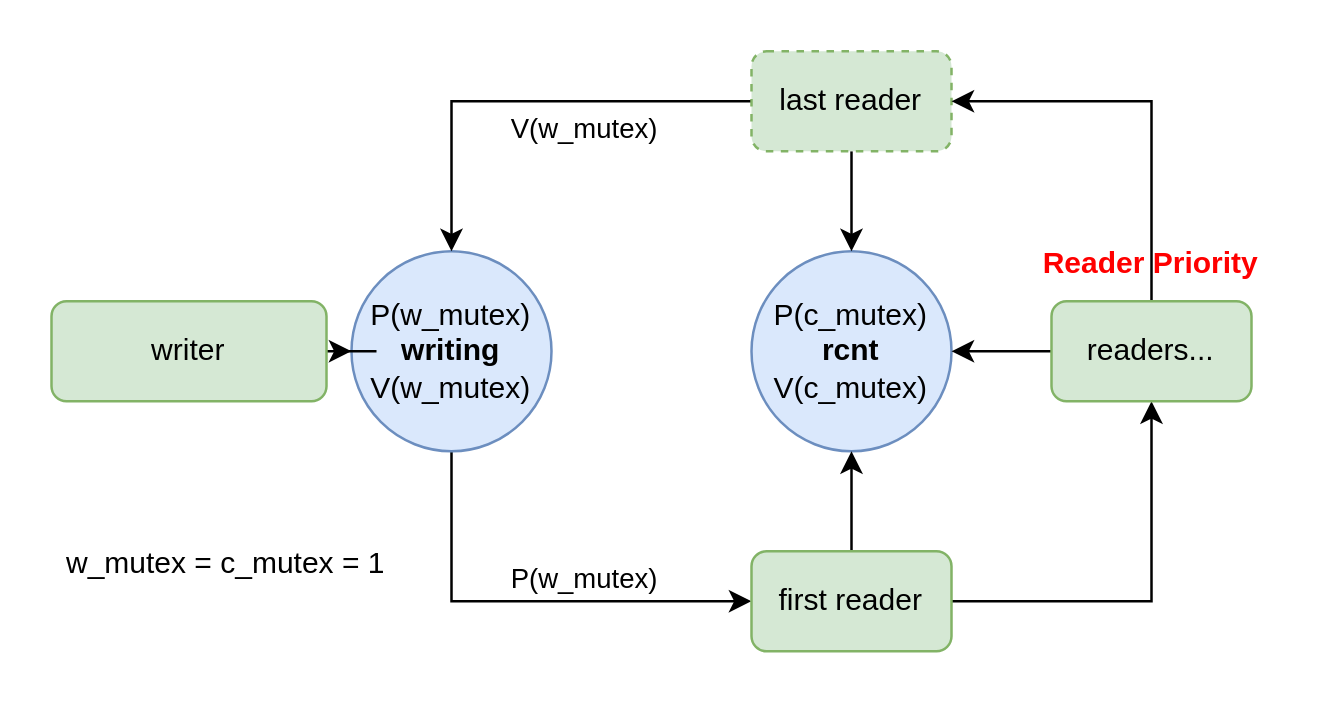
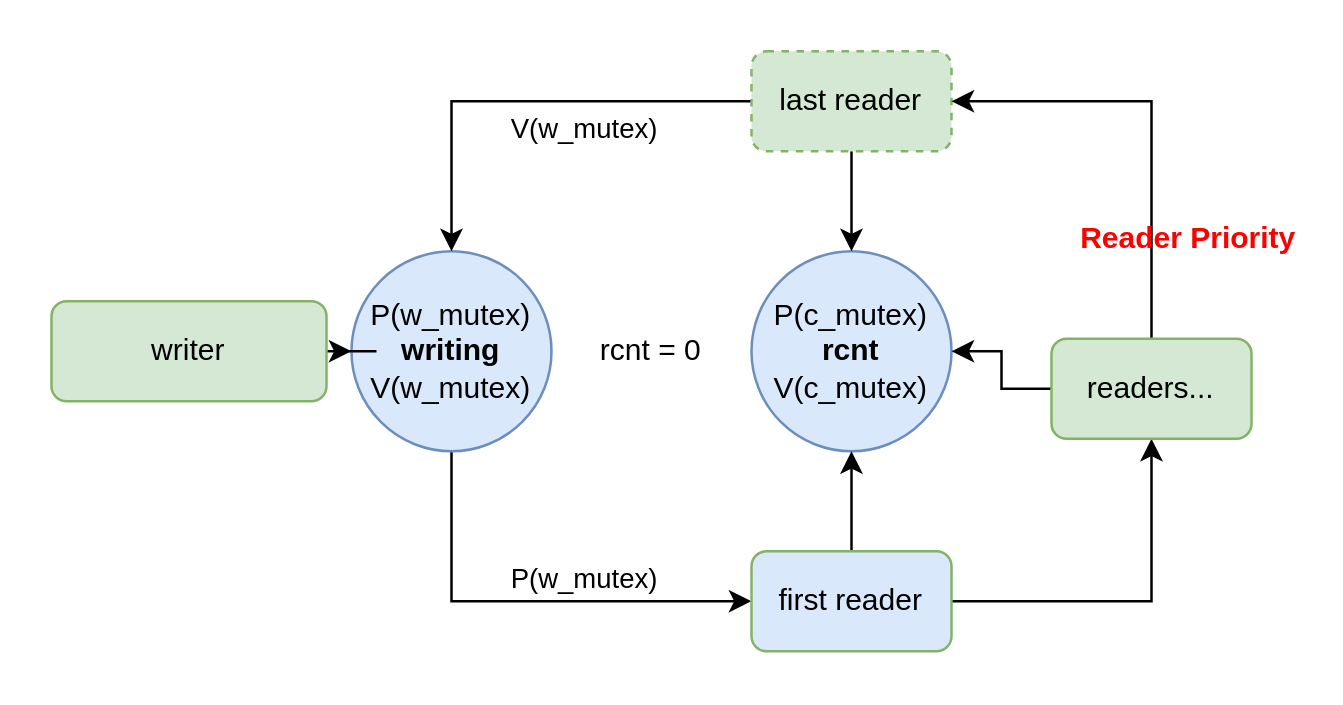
(1151, 264) -> (1189, 239)
none -> (651, 351)
(1151, 351) -> (1151, 389)
(226, 564) -> none
(851, 601) -> (851, 601)
